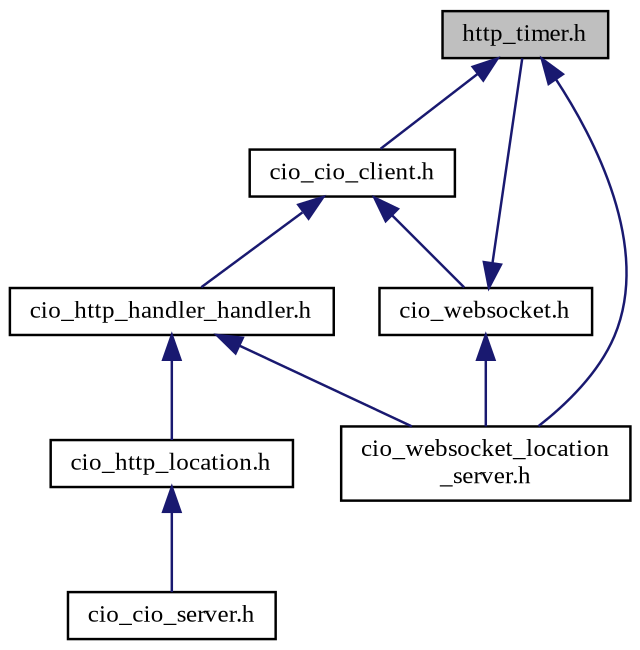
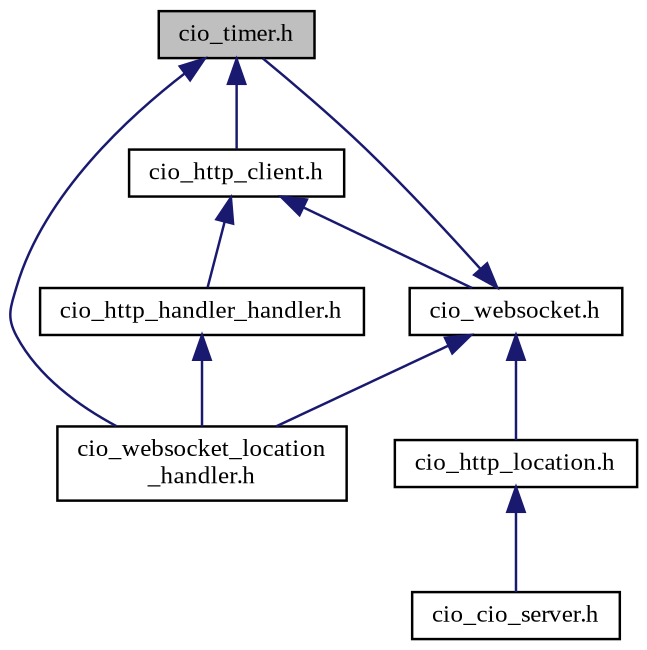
(525, 35) -> (237, 35)
(352, 173) -> (237, 173)
(172, 400) -> (516, 400)
(486, 464) -> (202, 464)
